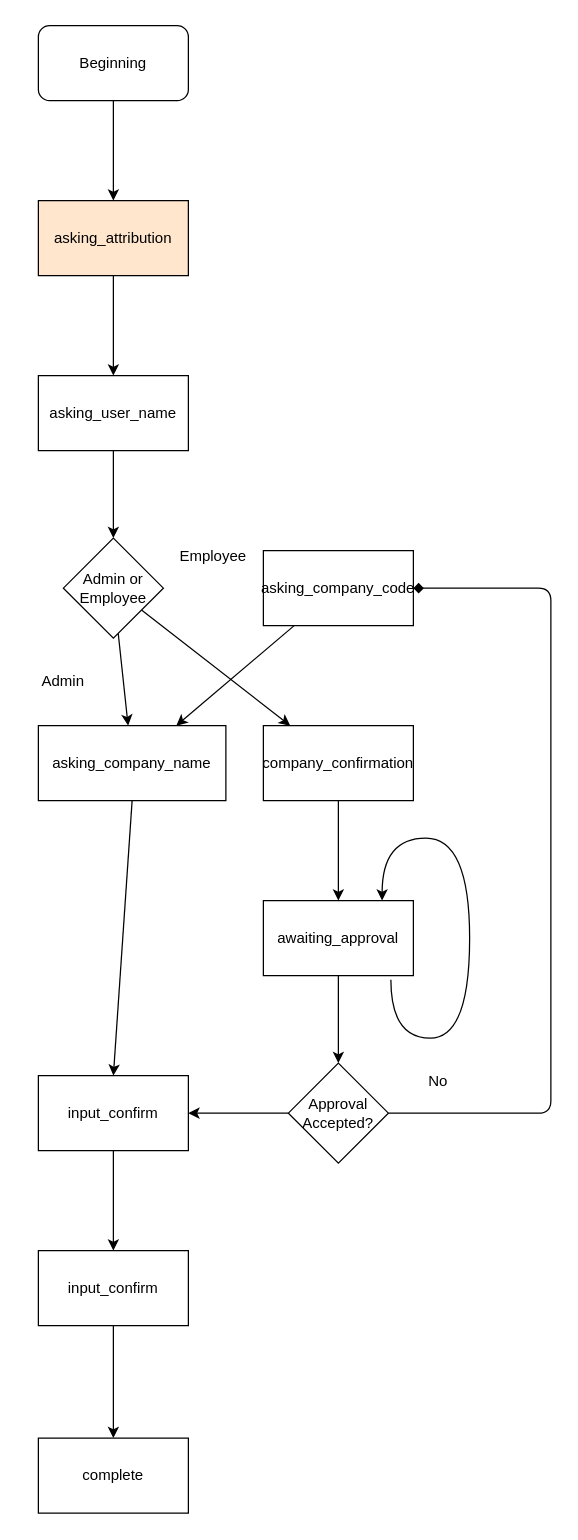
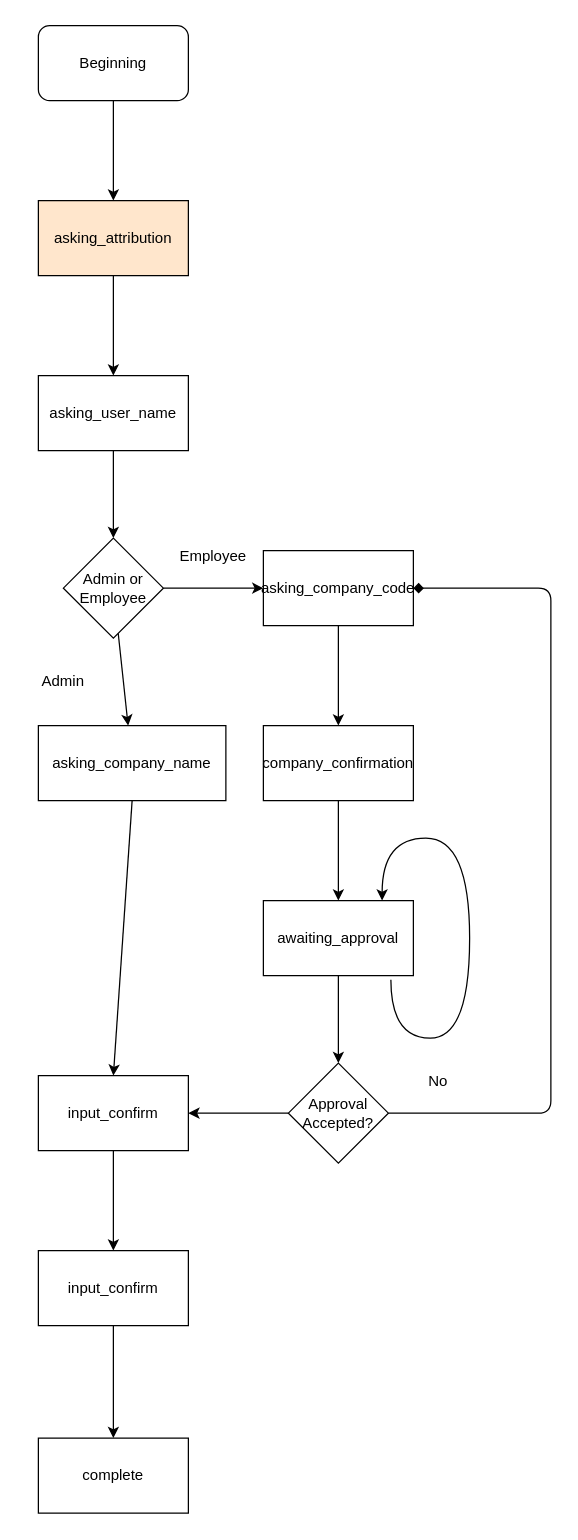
(212, 665) -> (209, 588)
(238, 673) -> (338, 672)
